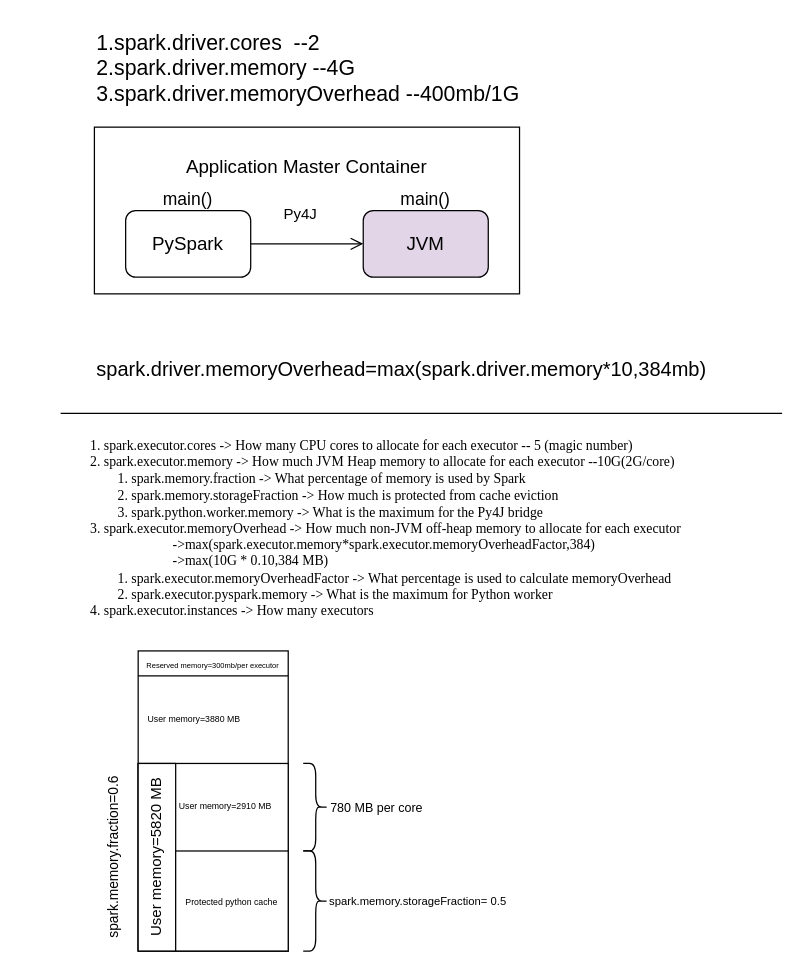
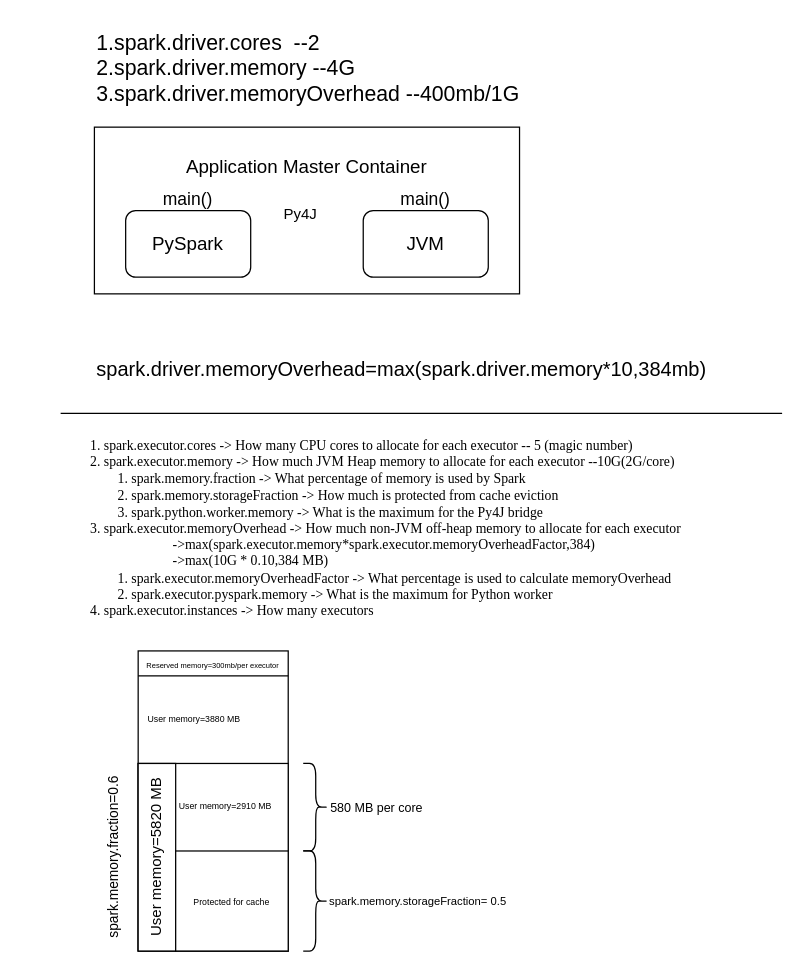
(305, 244) -> none
(426, 244) -> (426, 244)
(377, 807) -> (377, 807)
(232, 901) -> (232, 901)
